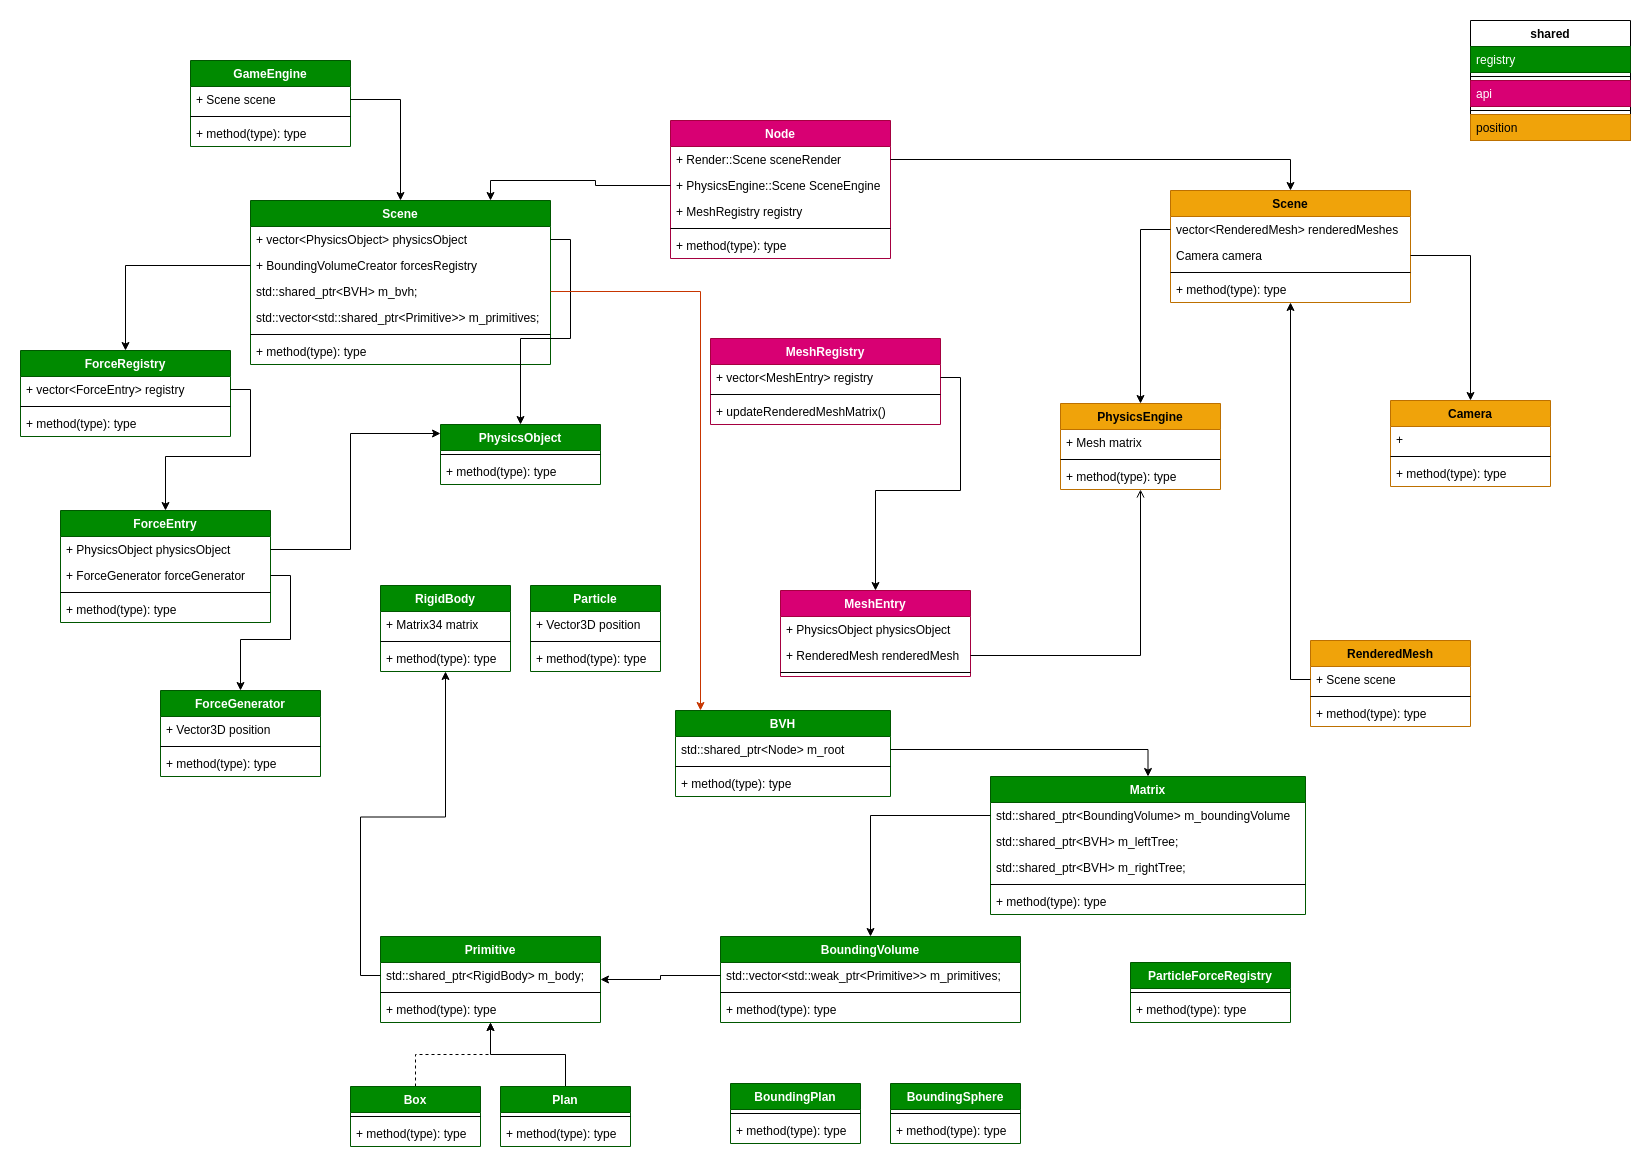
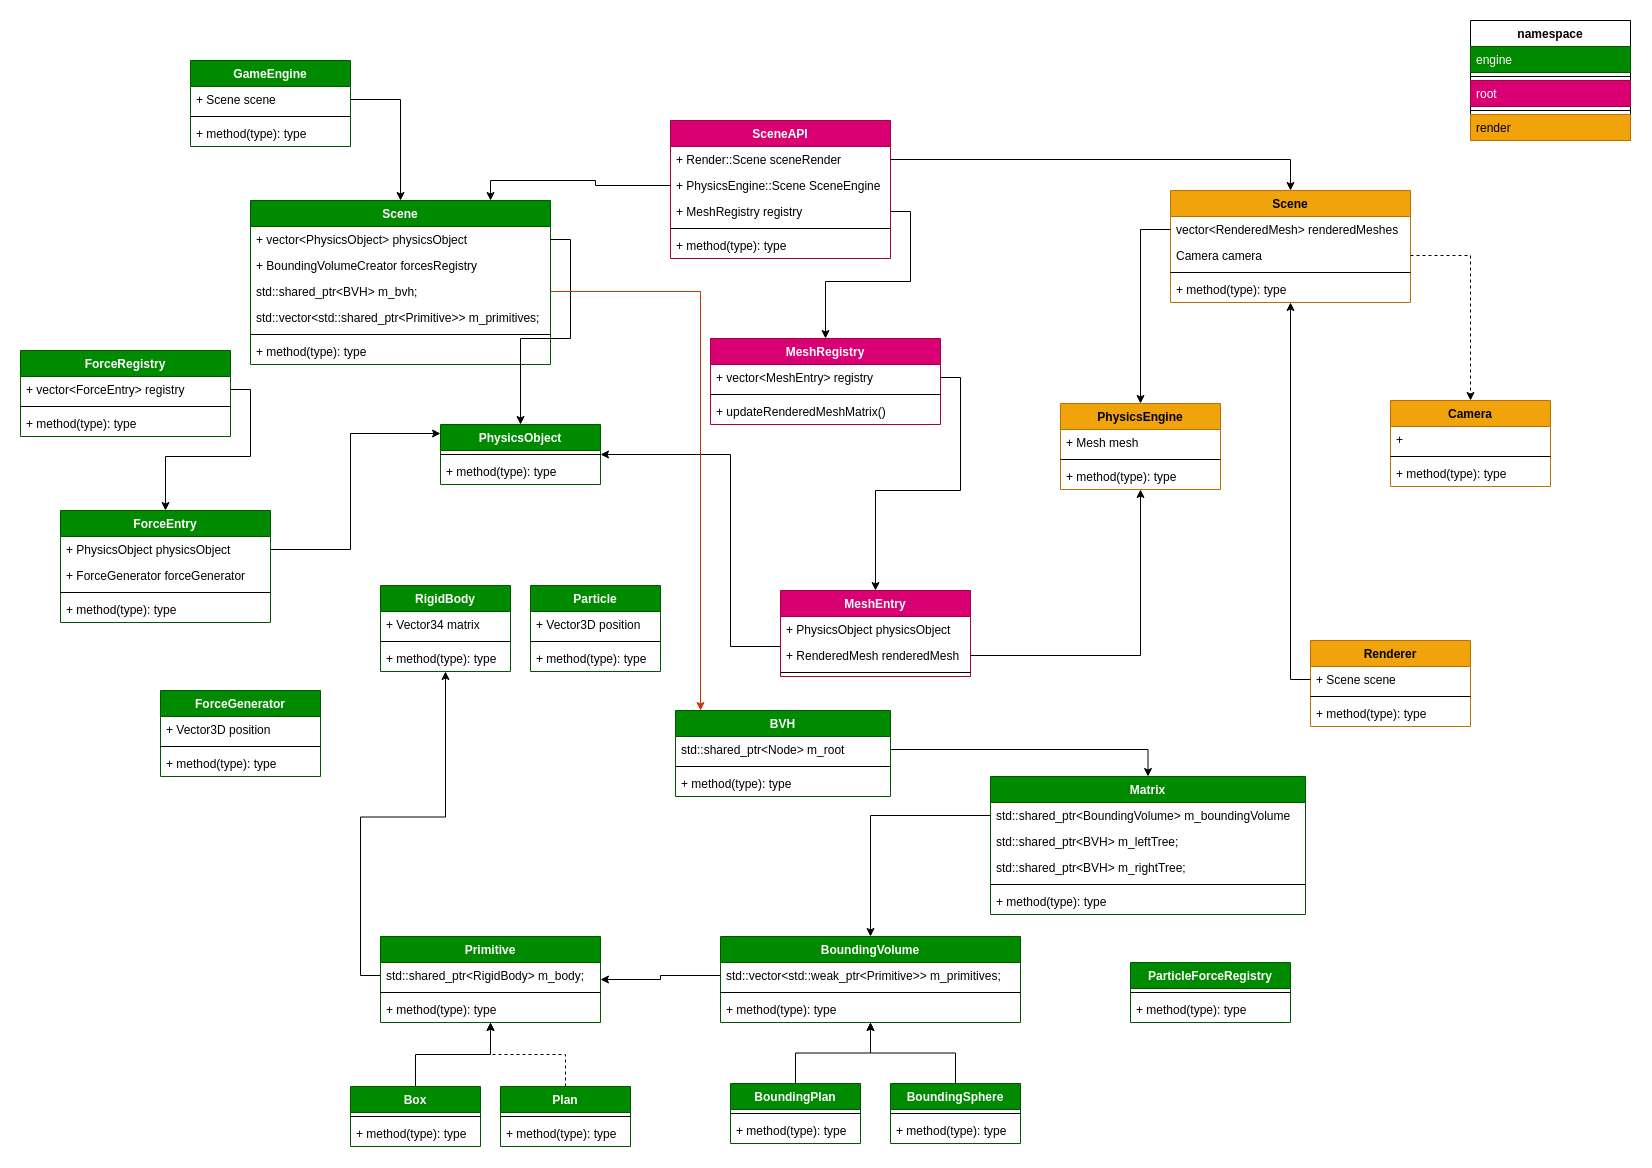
(1550, 34) -> (1550, 34)
(1501, 60) -> (1495, 60)
(1485, 94) -> (1489, 94)
(1500, 128) -> (1496, 128)
(780, 134) -> (780, 134)
(149, 266) -> none
none -> (888, 282)
(1471, 295) -> (1471, 295)
(1105, 443) -> (1100, 443)
(1141, 495) -> (1141, 497)
none -> (731, 514)
(437, 625) -> (438, 625)
(286, 640) -> none
(1390, 654) -> (1390, 654)
none -> (817, 1053)
none -> (929, 1053)
(437, 1055) -> (437, 1055)
(544, 1055) -> (544, 1055)
